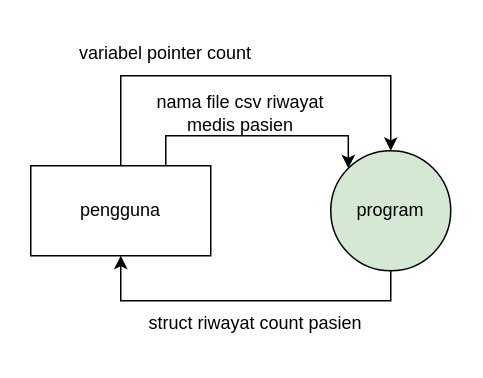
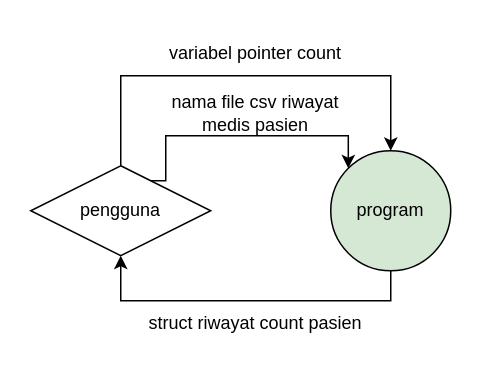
(166, 53) -> (256, 53)
(241, 113) -> (256, 113)
(121, 211) -> (121, 211)
